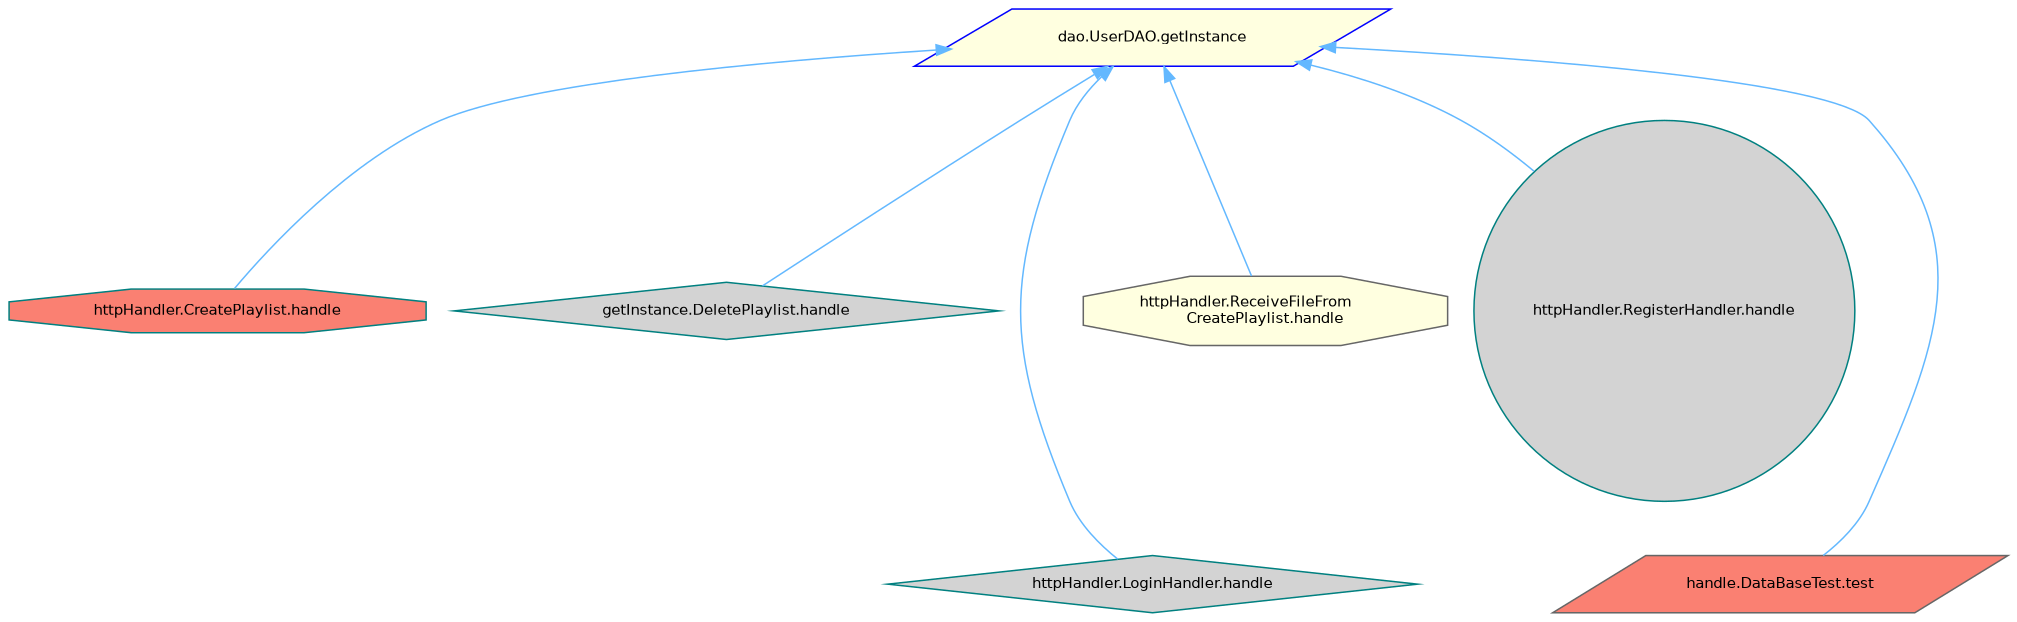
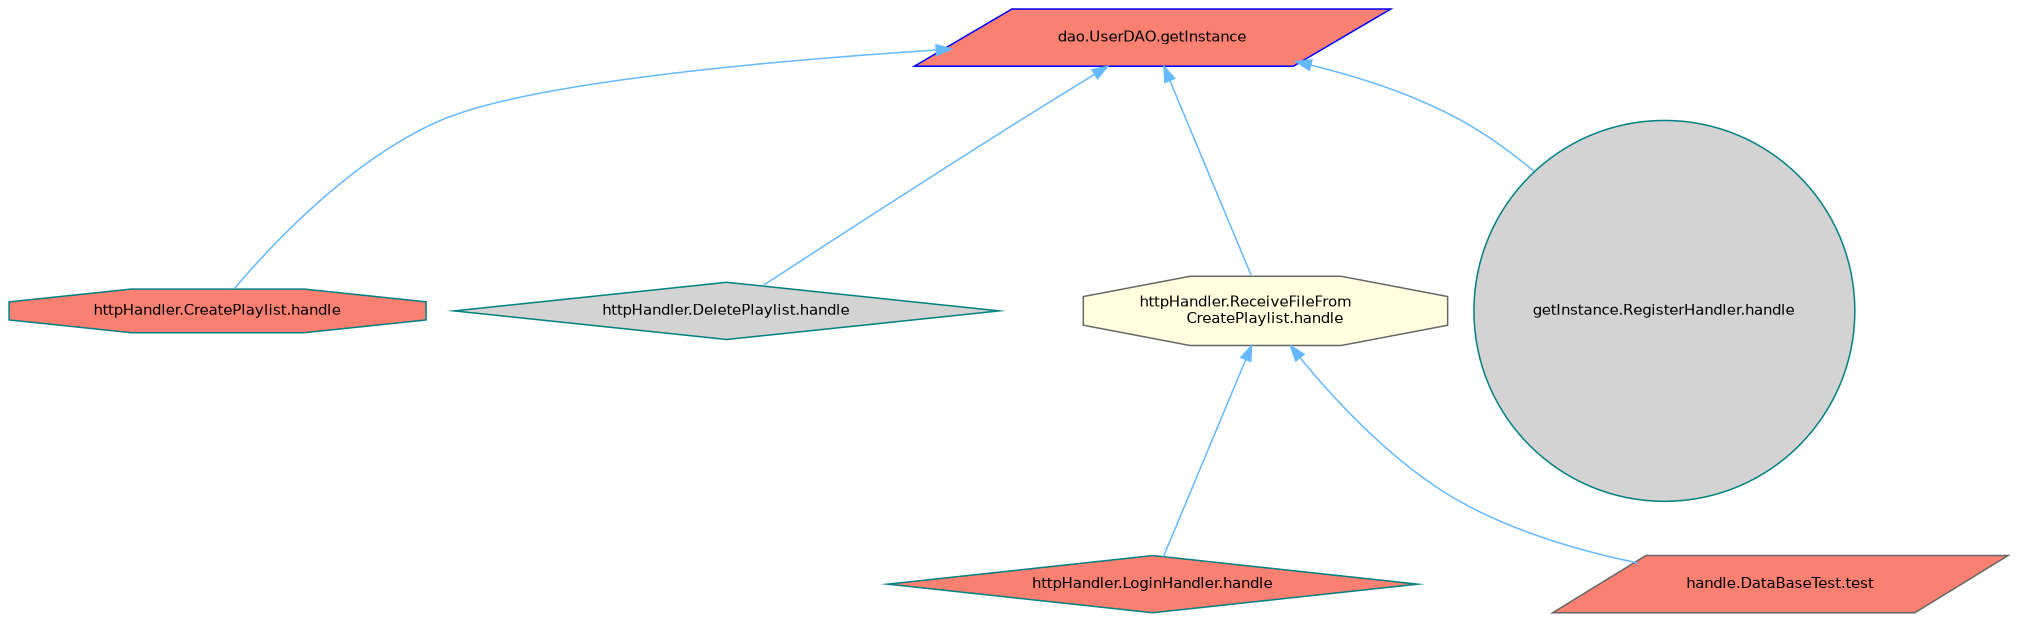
(1153, 38) -> (1153, 38)
(1844, 106) -> (1449, 494)
(726, 311) -> (726, 311)
(1664, 311) -> (1664, 311)
(1021, 322) -> (1205, 458)
(1153, 584) -> (1153, 584)
